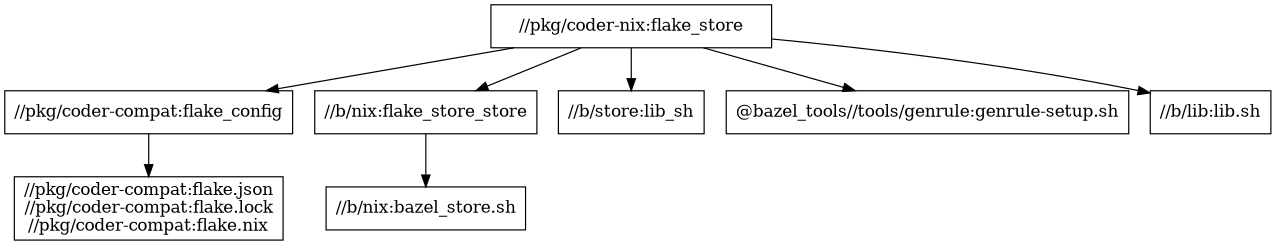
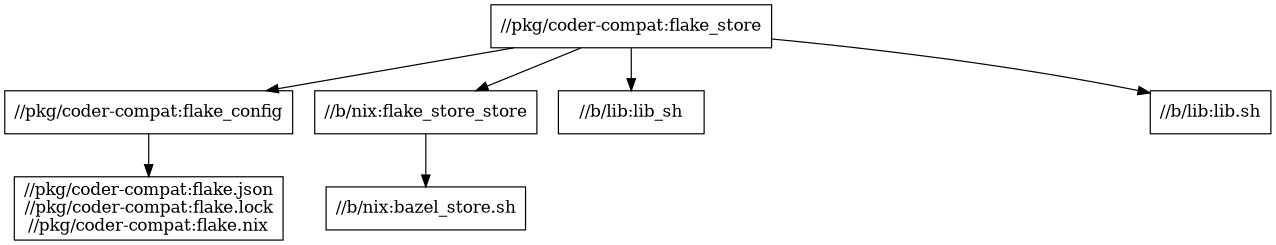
(631, 26) -> (631, 26)
(631, 112) -> (631, 112)
(927, 112) -> none
